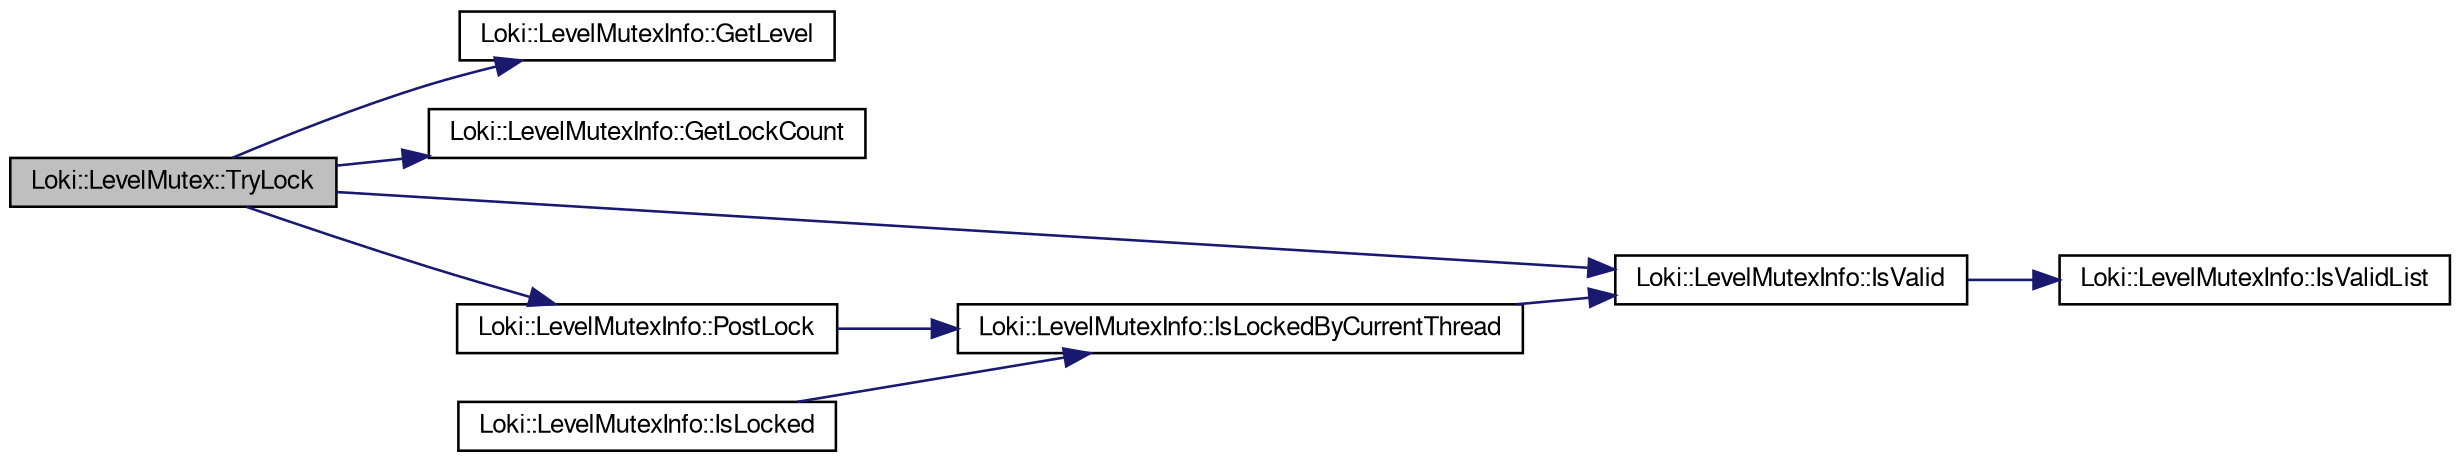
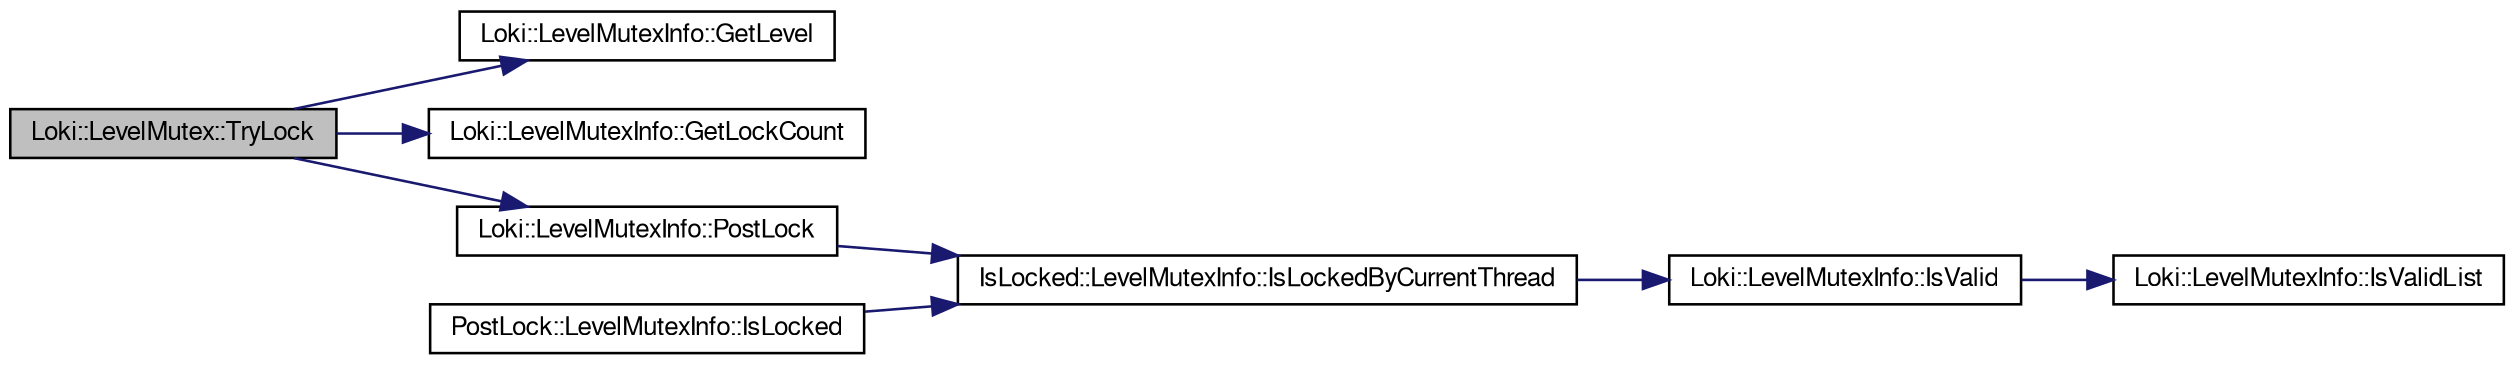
(962, 230) -> none
(1240, 329) -> (1267, 280)
(647, 426) -> (647, 329)
